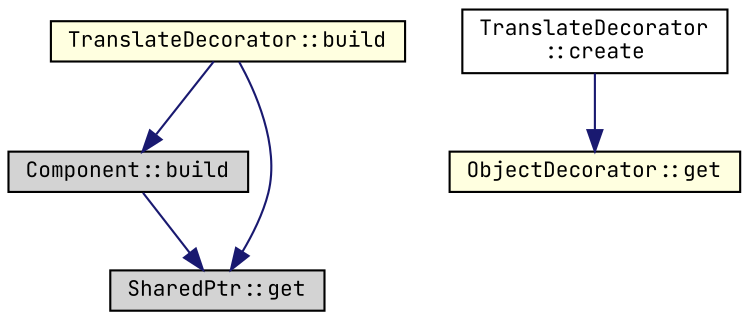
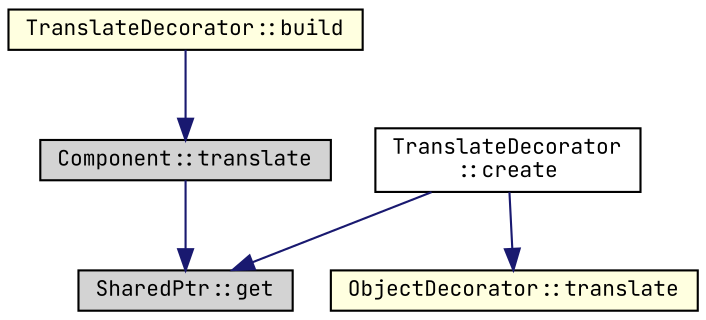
(271, 157) -> (342, 227)
(128, 172) -> (186, 160)
(595, 172) -> (514, 291)
